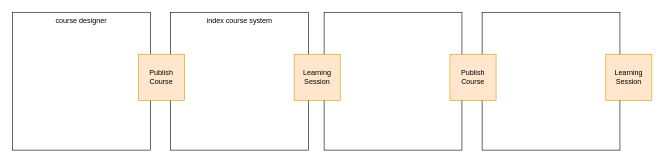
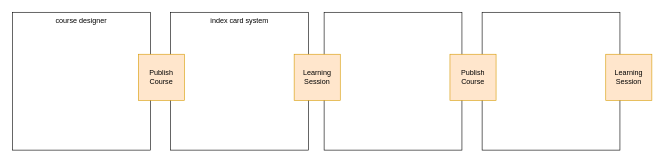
(240, 21) -> (240, 21)
